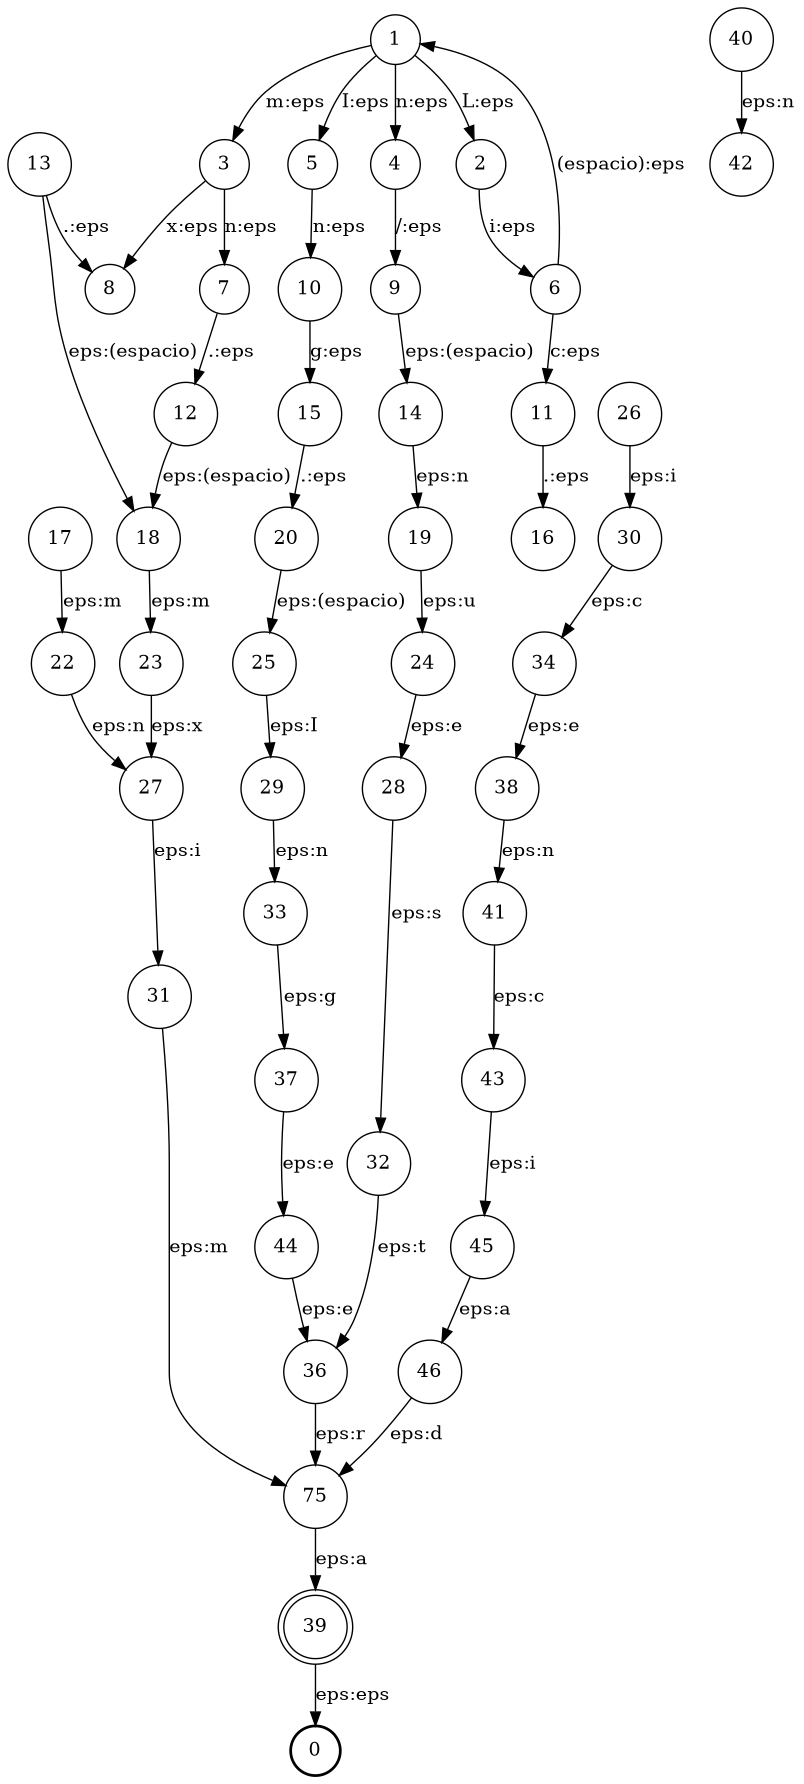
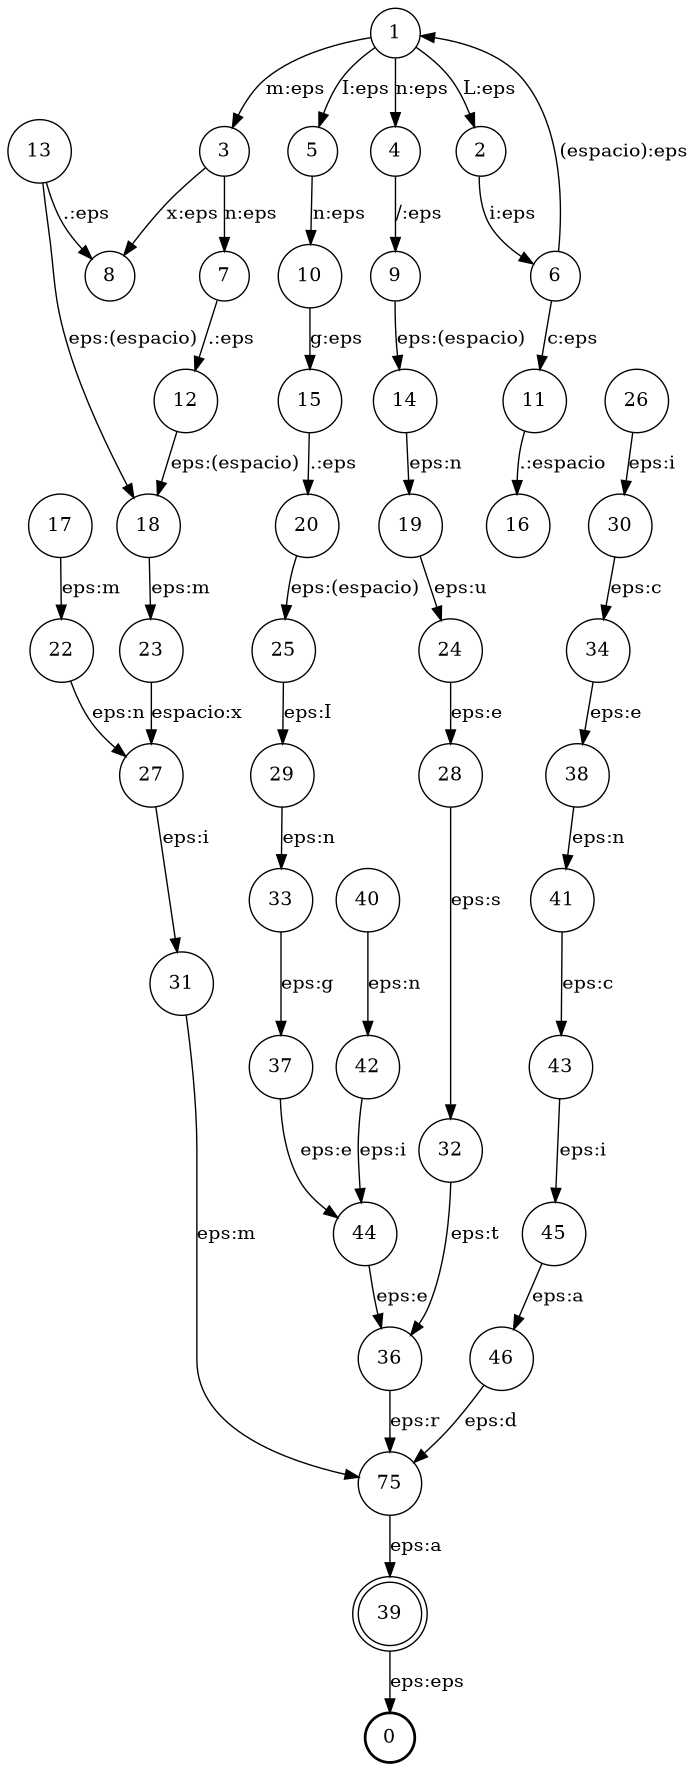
(566, 476) -> (563, 463)
(178, 726) -> (198, 713)
none -> (358, 1143)
